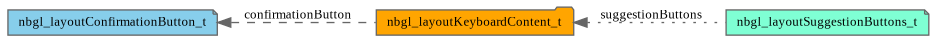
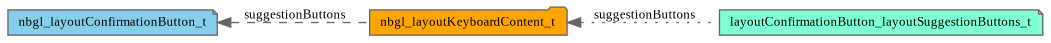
(297, 15) -> (293, 15)
(827, 23) -> (881, 23)
